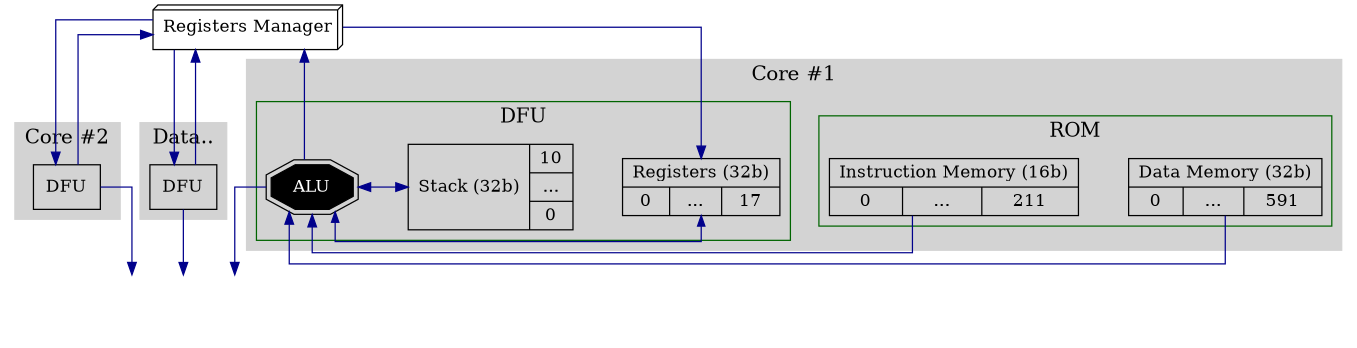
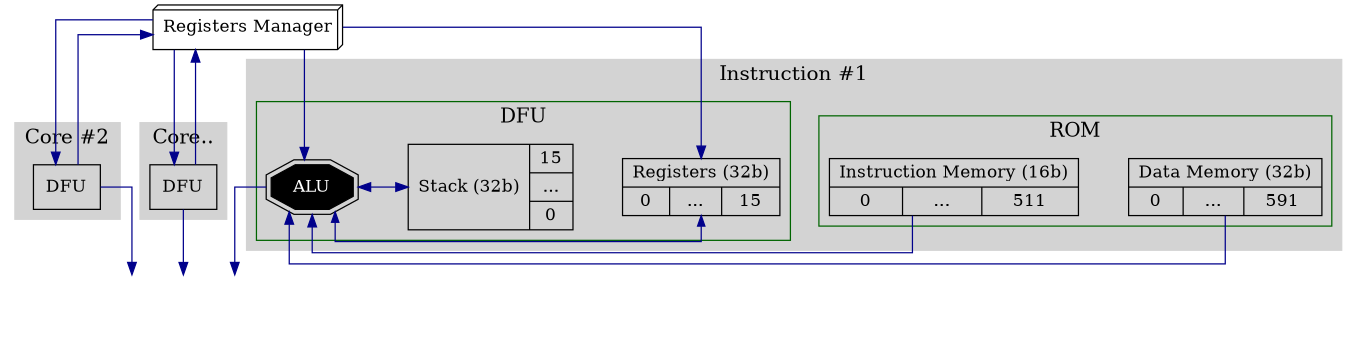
(794, 76) -> (794, 76)
(304, 111) -> (304, 94)
(183, 139) -> (183, 139)
(551, 158) -> (551, 158)
(751, 201) -> (751, 201)
(1030, 201) -> (1030, 201)
